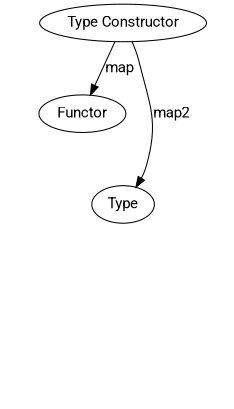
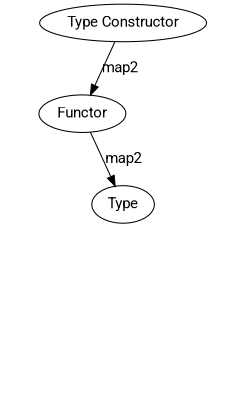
(120, 68) -> (120, 68)
(151, 109) -> (101, 154)
